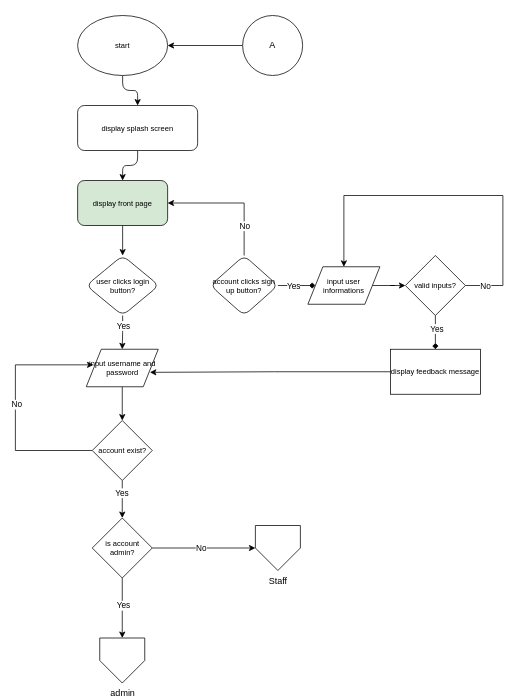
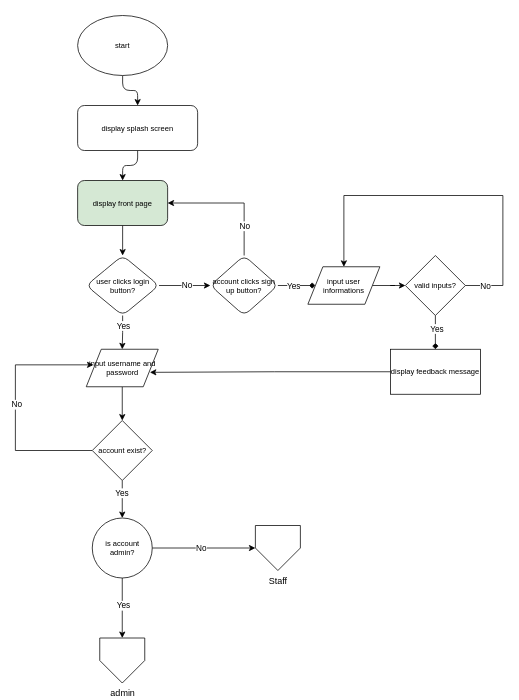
(208, 45) -> none
(273, 45) -> none
none -> (182, 285)
(122, 548) -> (122, 548)
